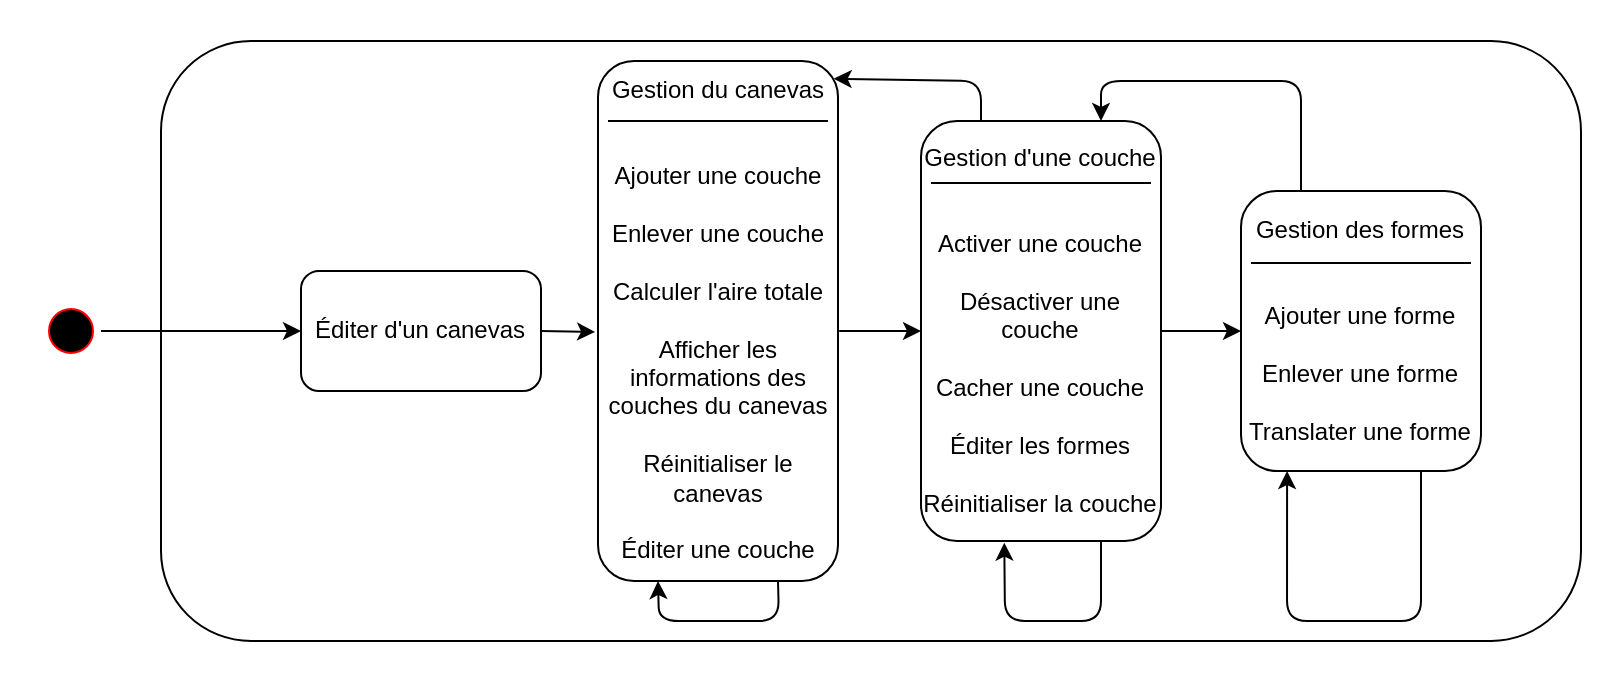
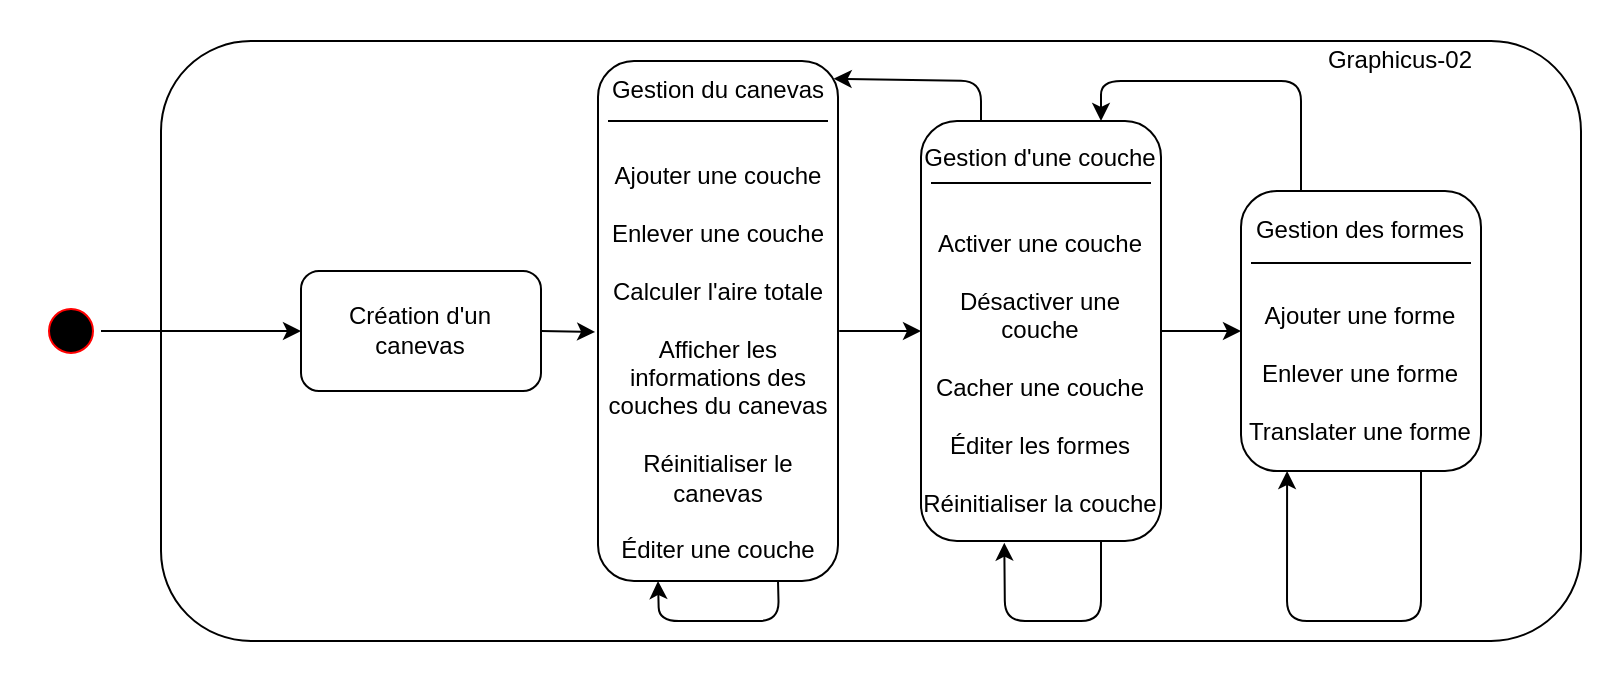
none -> (1401, 61)
(421, 331) -> (421, 331)
